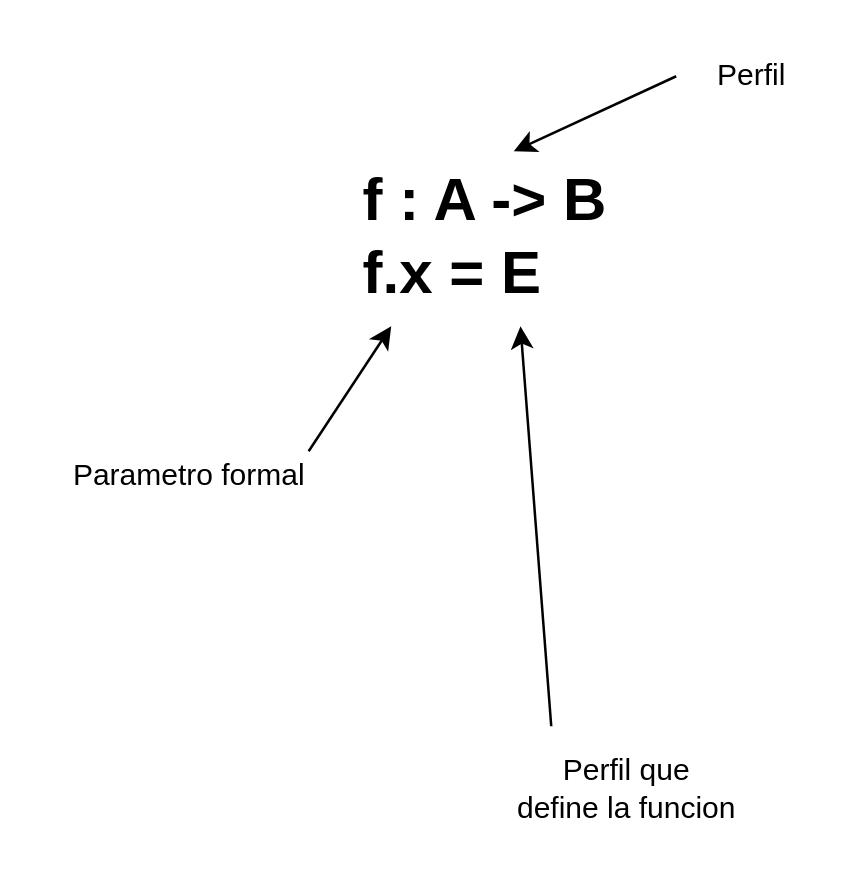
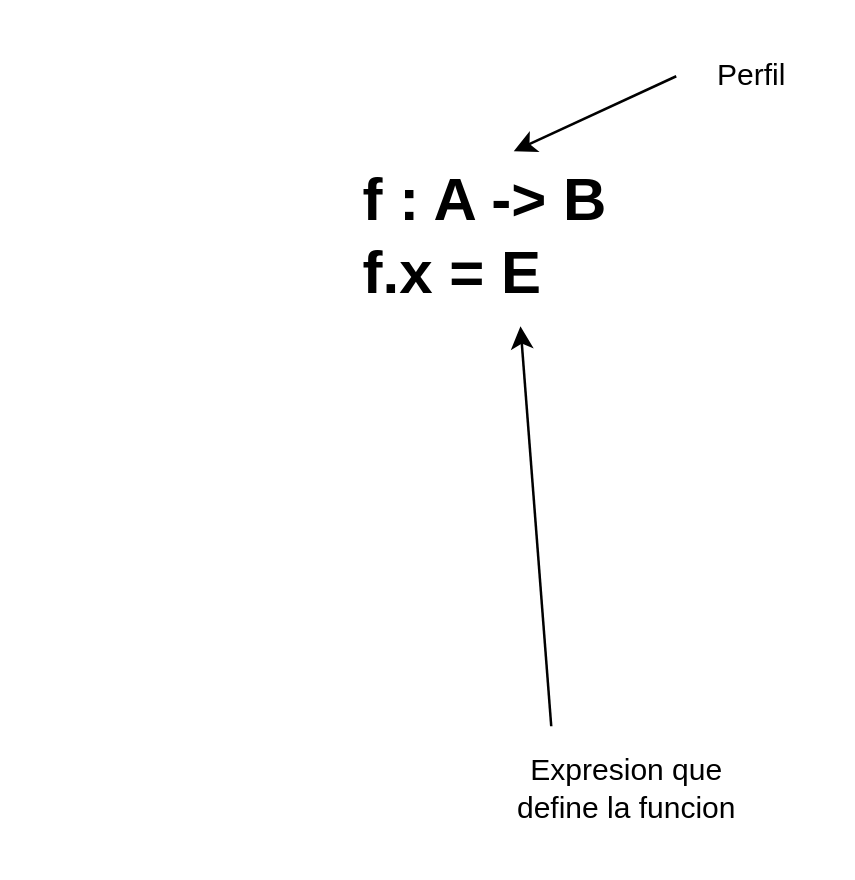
(345, 396) -> none
(189, 476) -> none
(628, 789) -> (628, 789)
